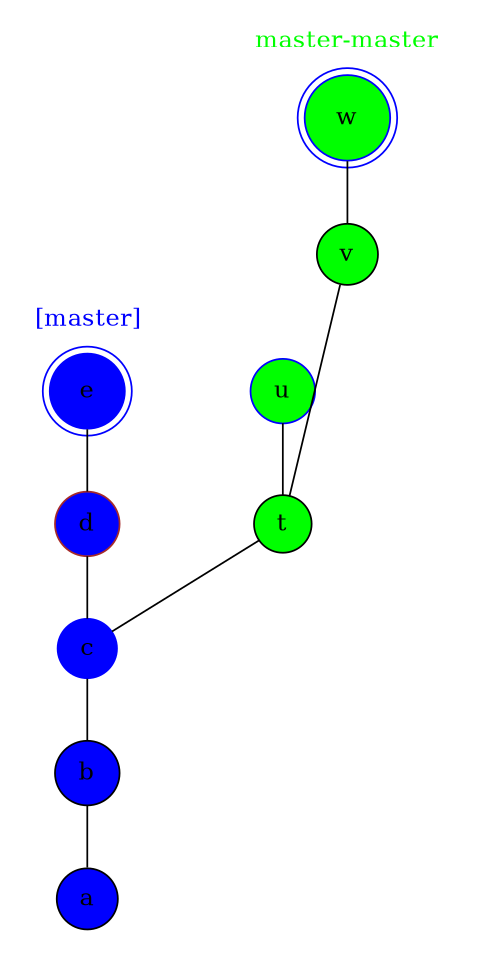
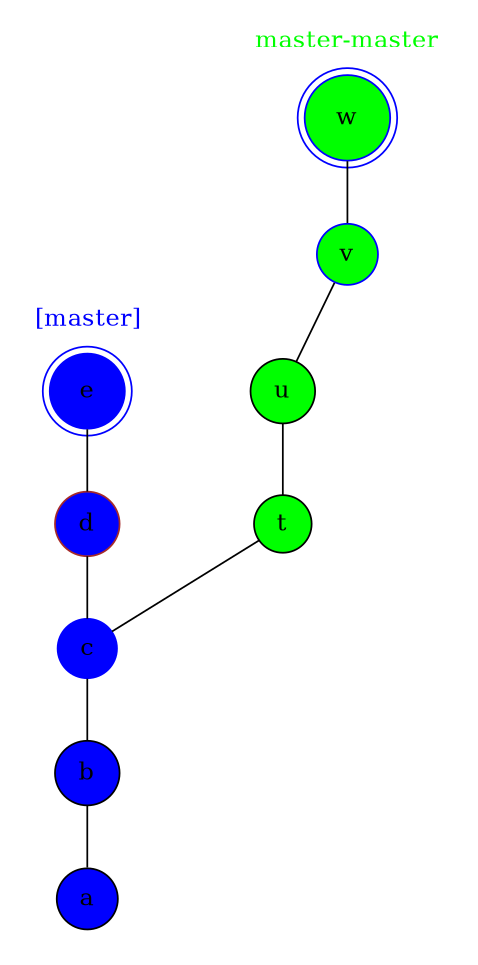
(347, 254) -> (347, 254)
(283, 391) -> (283, 391)
(315, 391) -> (315, 322)
